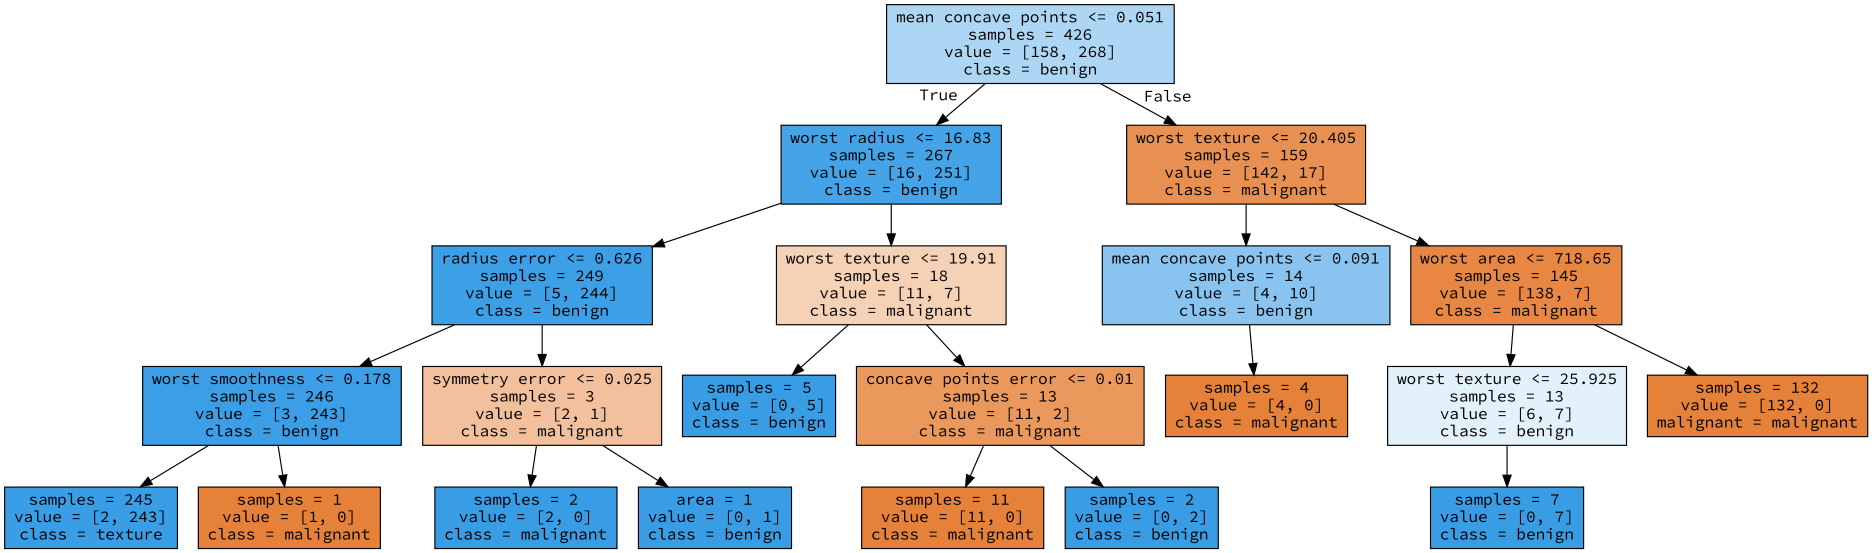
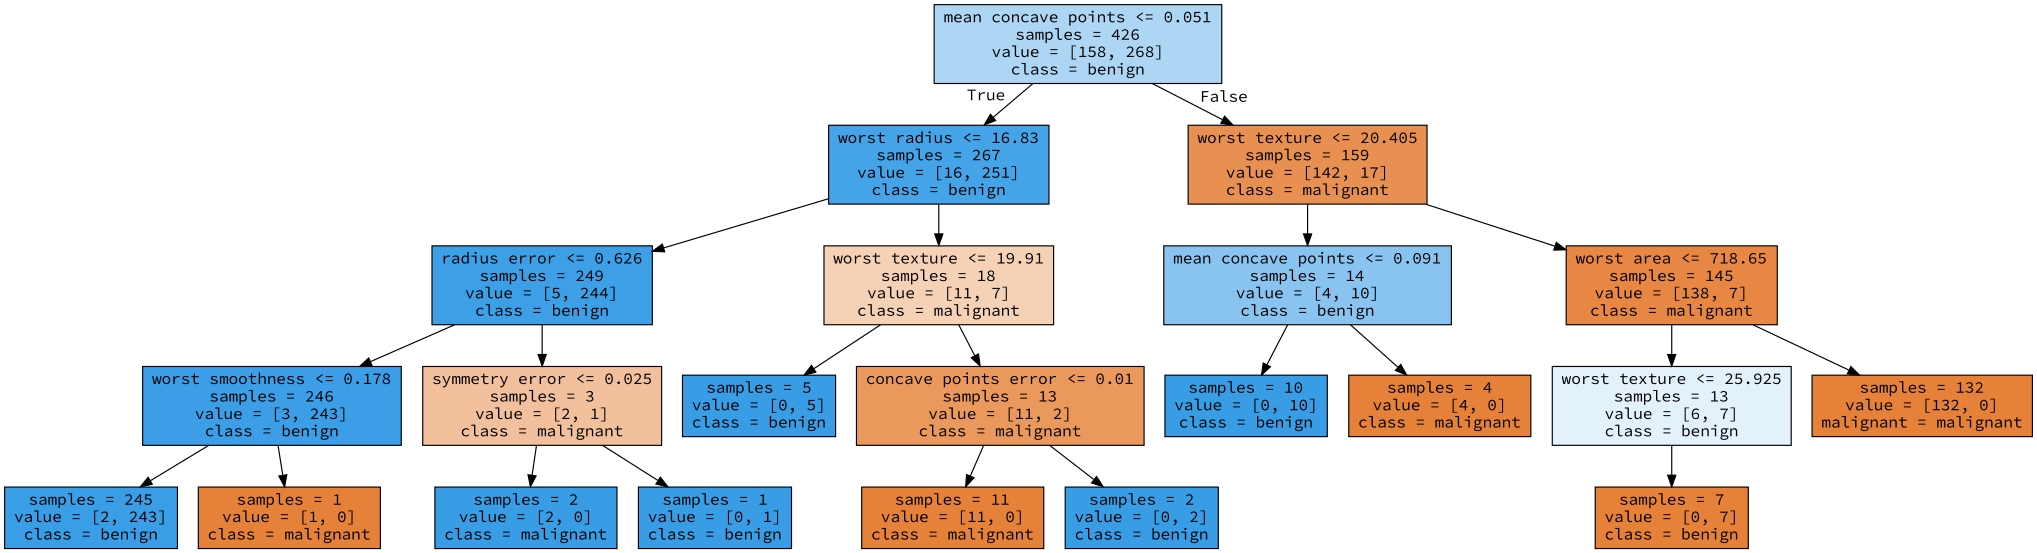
none -> (1246, 406)
(91, 518) -> (91, 518)
(715, 518) -> (715, 518)
(1507, 518) -> (1672, 518)
